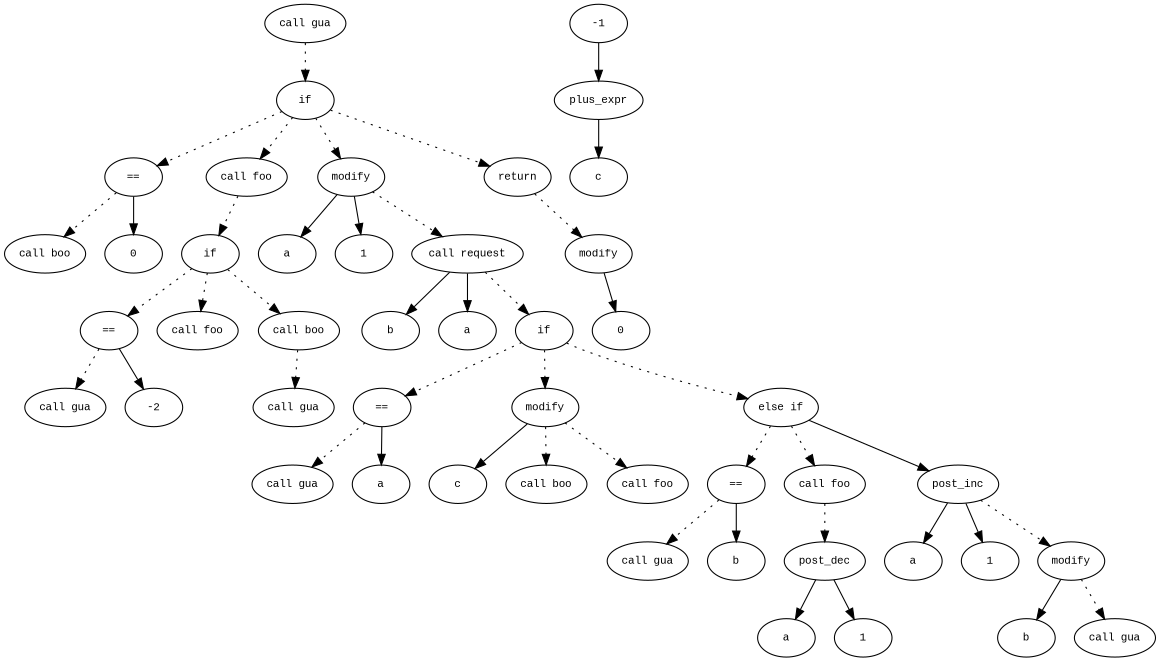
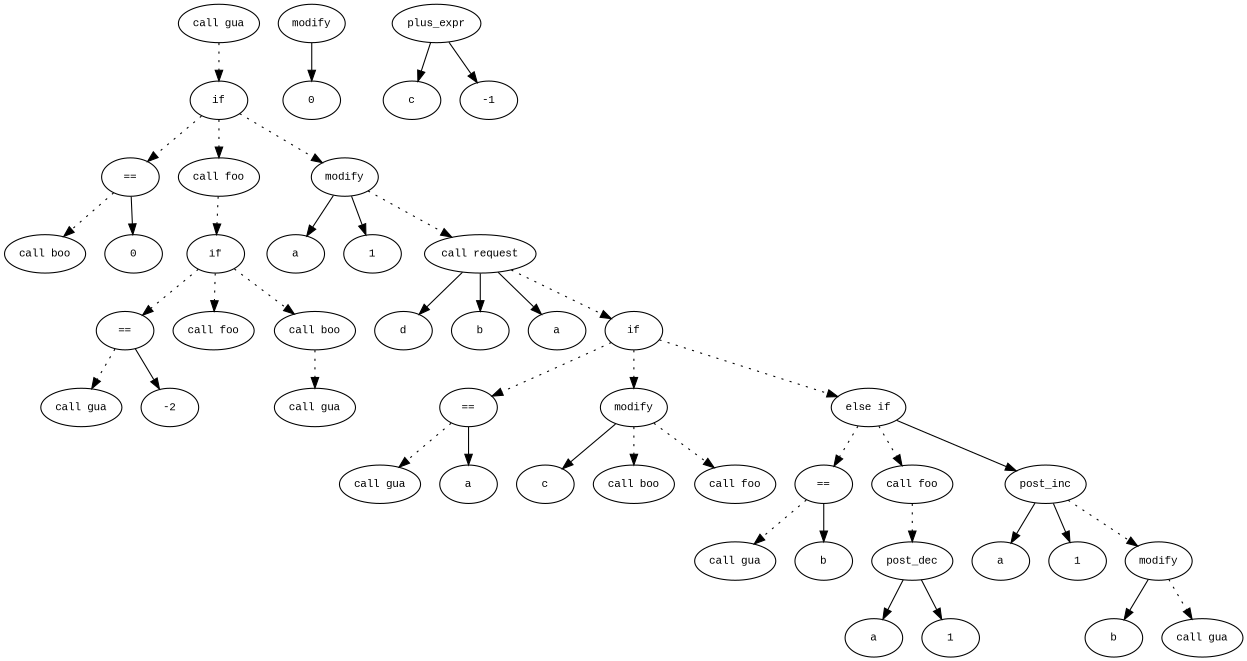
(599, 57) -> (460, 58)
(518, 177) -> none
none -> (403, 331)
